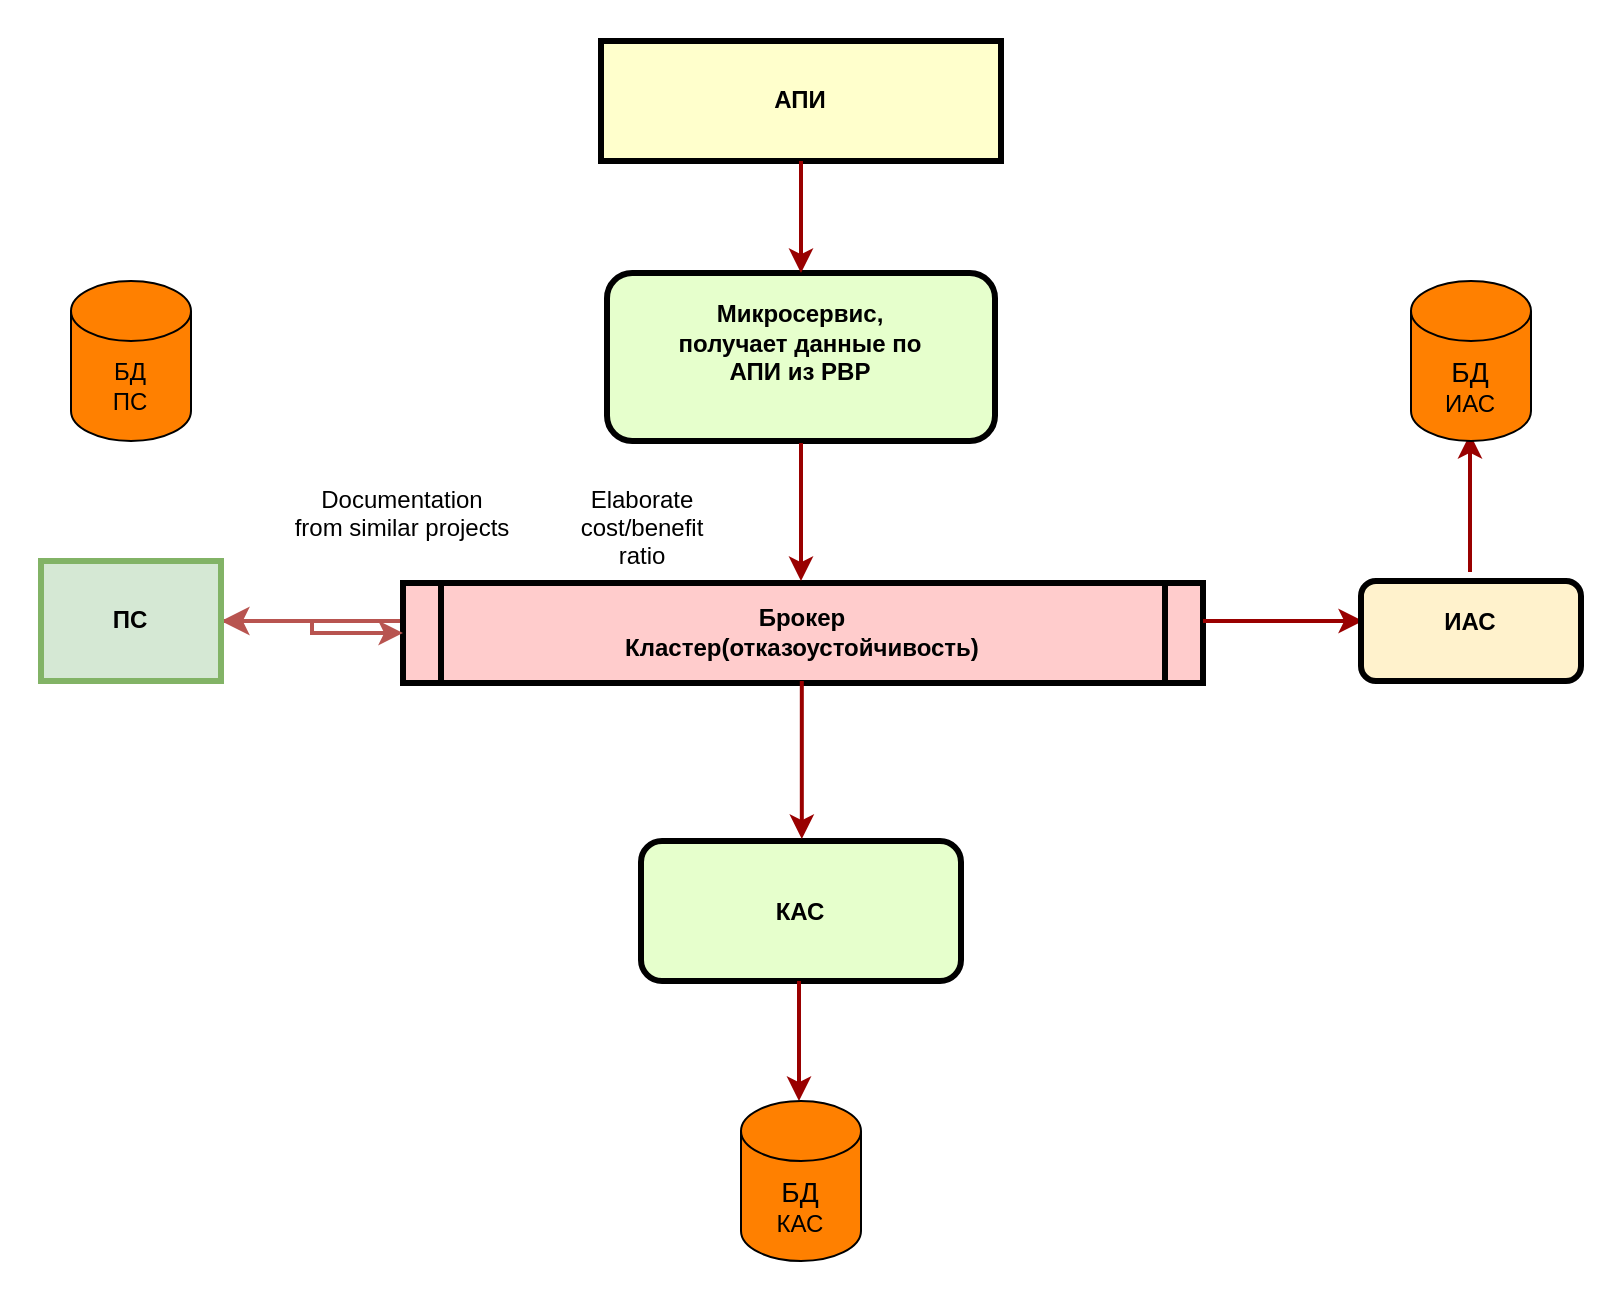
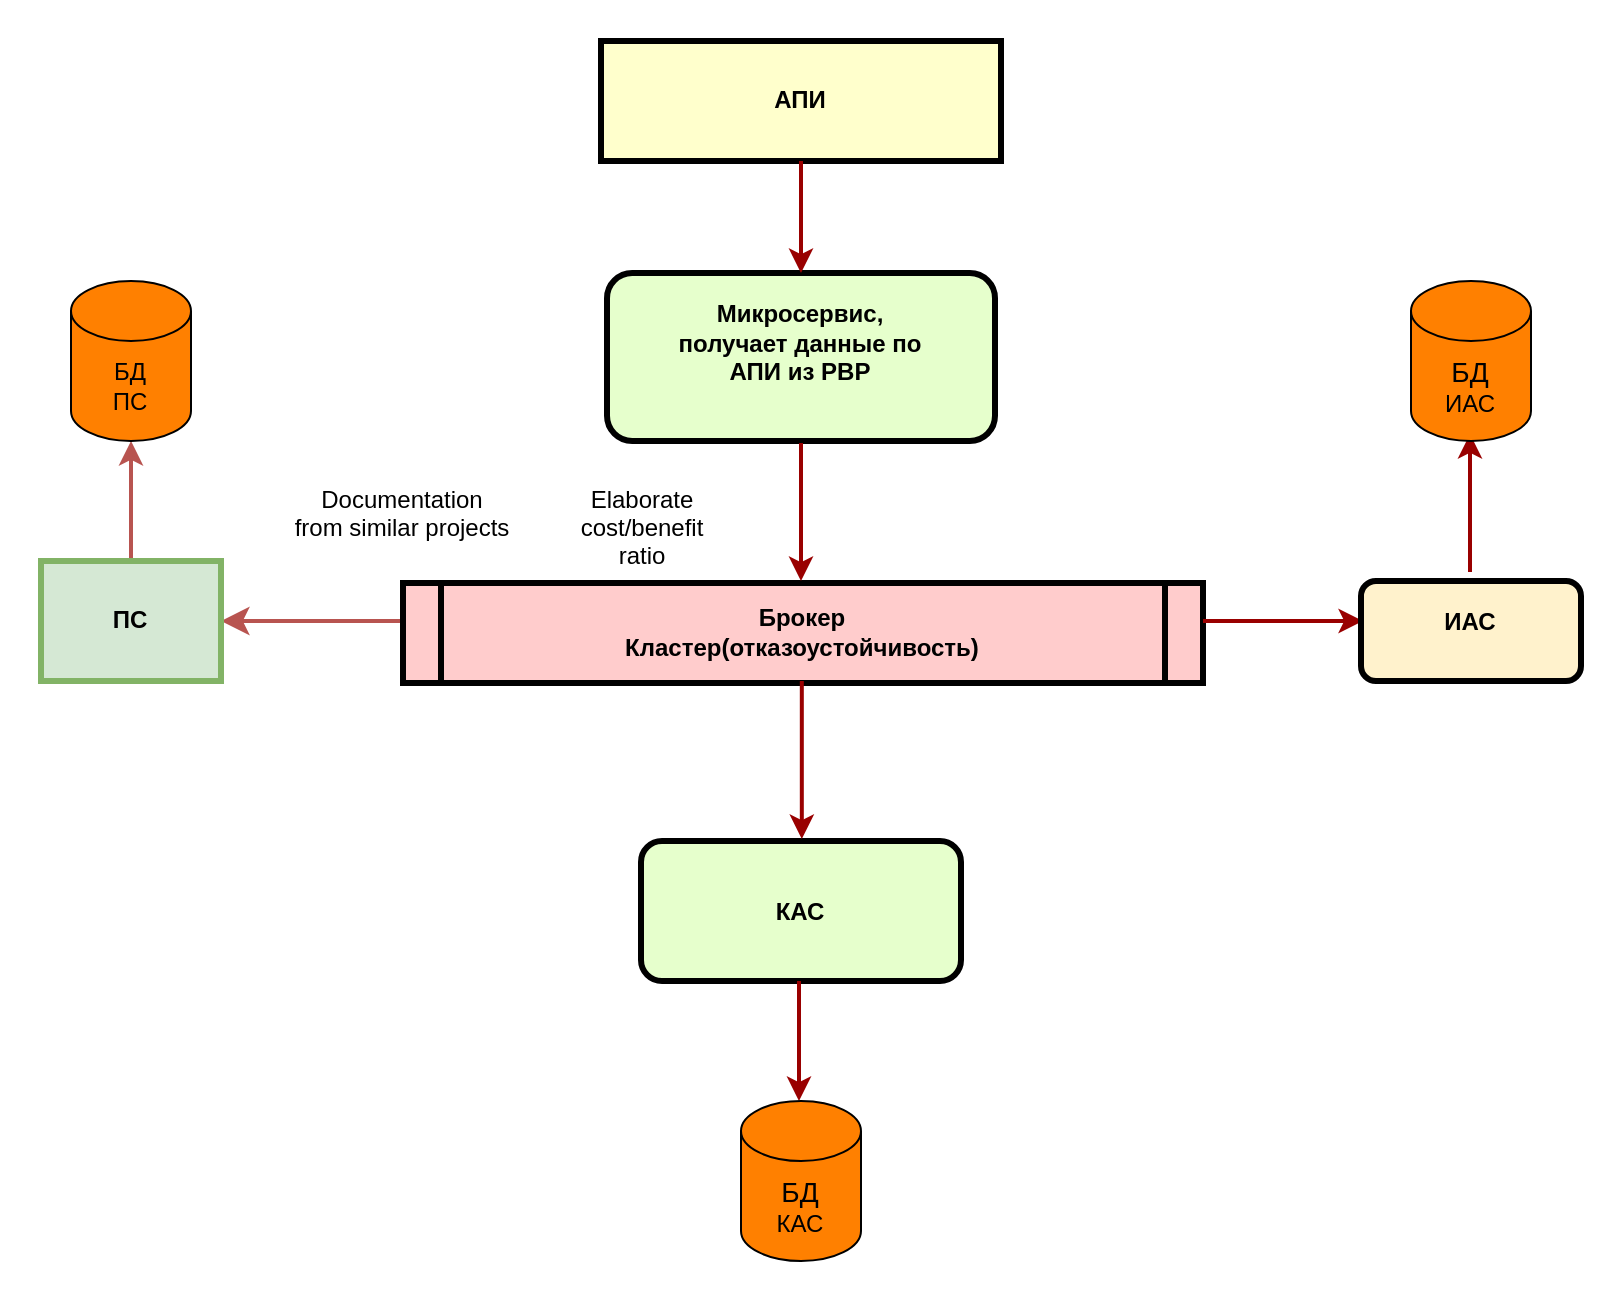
(344, 633) -> (131, 509)
